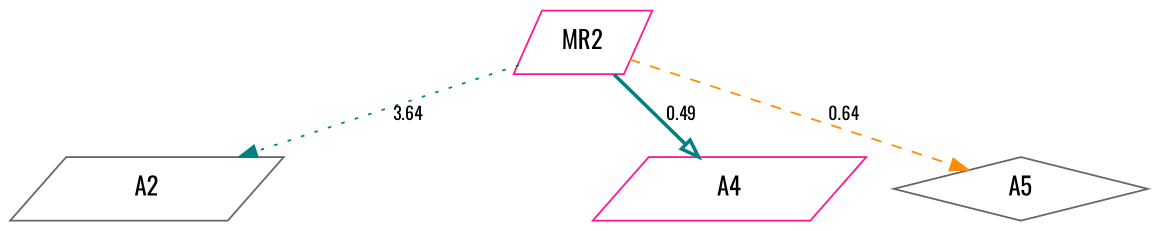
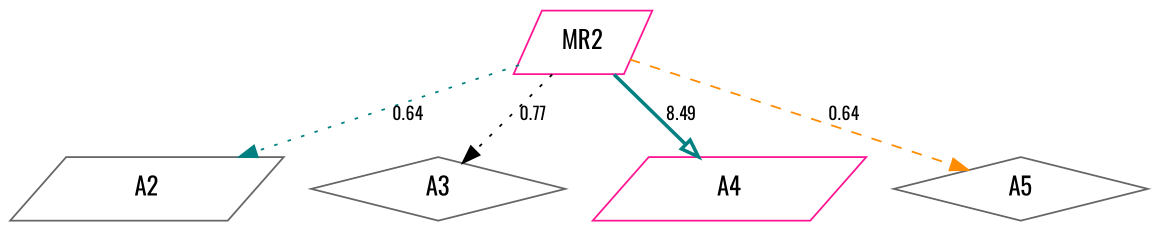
(408, 116) -> (408, 116)
(682, 116) -> (682, 116)
none -> (438, 189)
